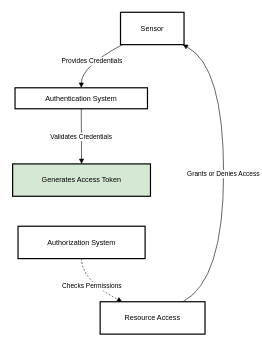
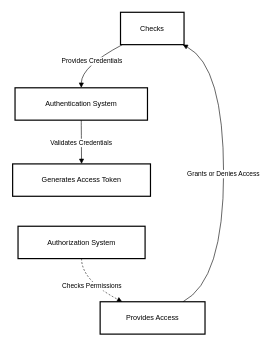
(152, 29) -> (152, 29)
(81, 98) -> (81, 104)
(81, 180) -> (81, 180)
(152, 318) -> (152, 318)
